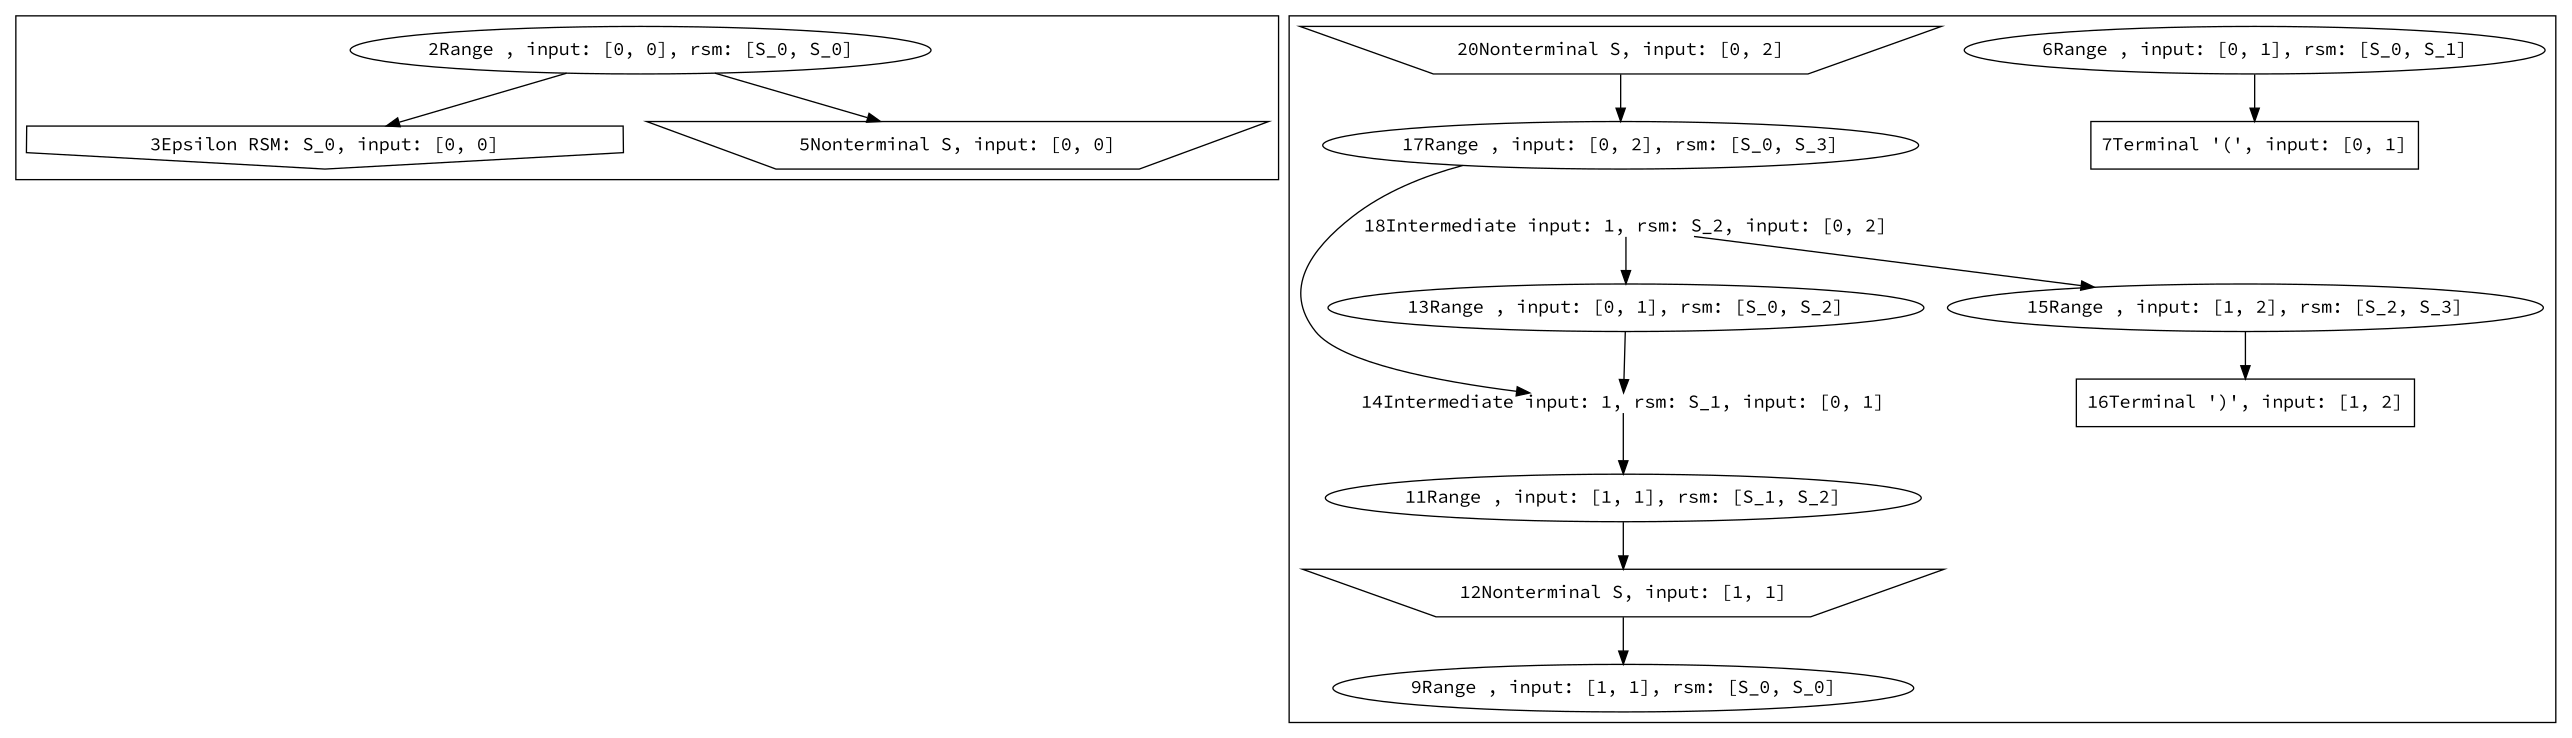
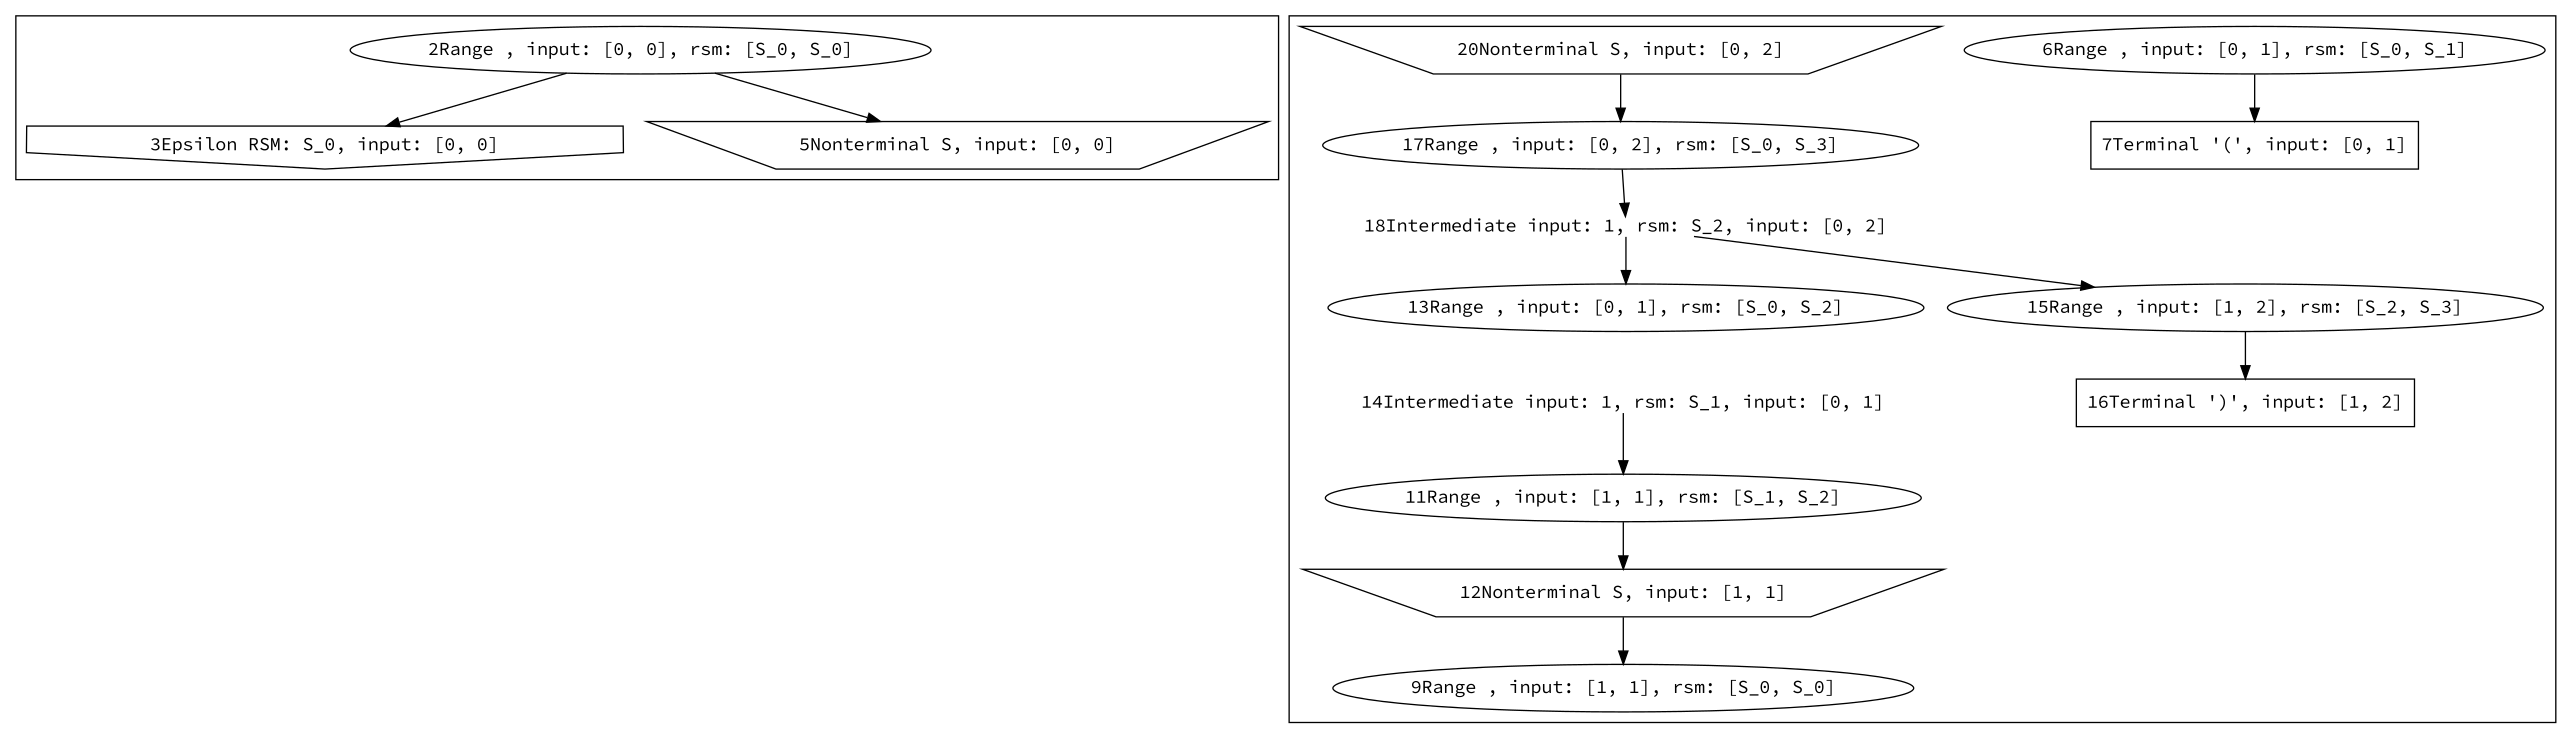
(1304, 311) -> (1623, 186)
(1625, 356) -> none
